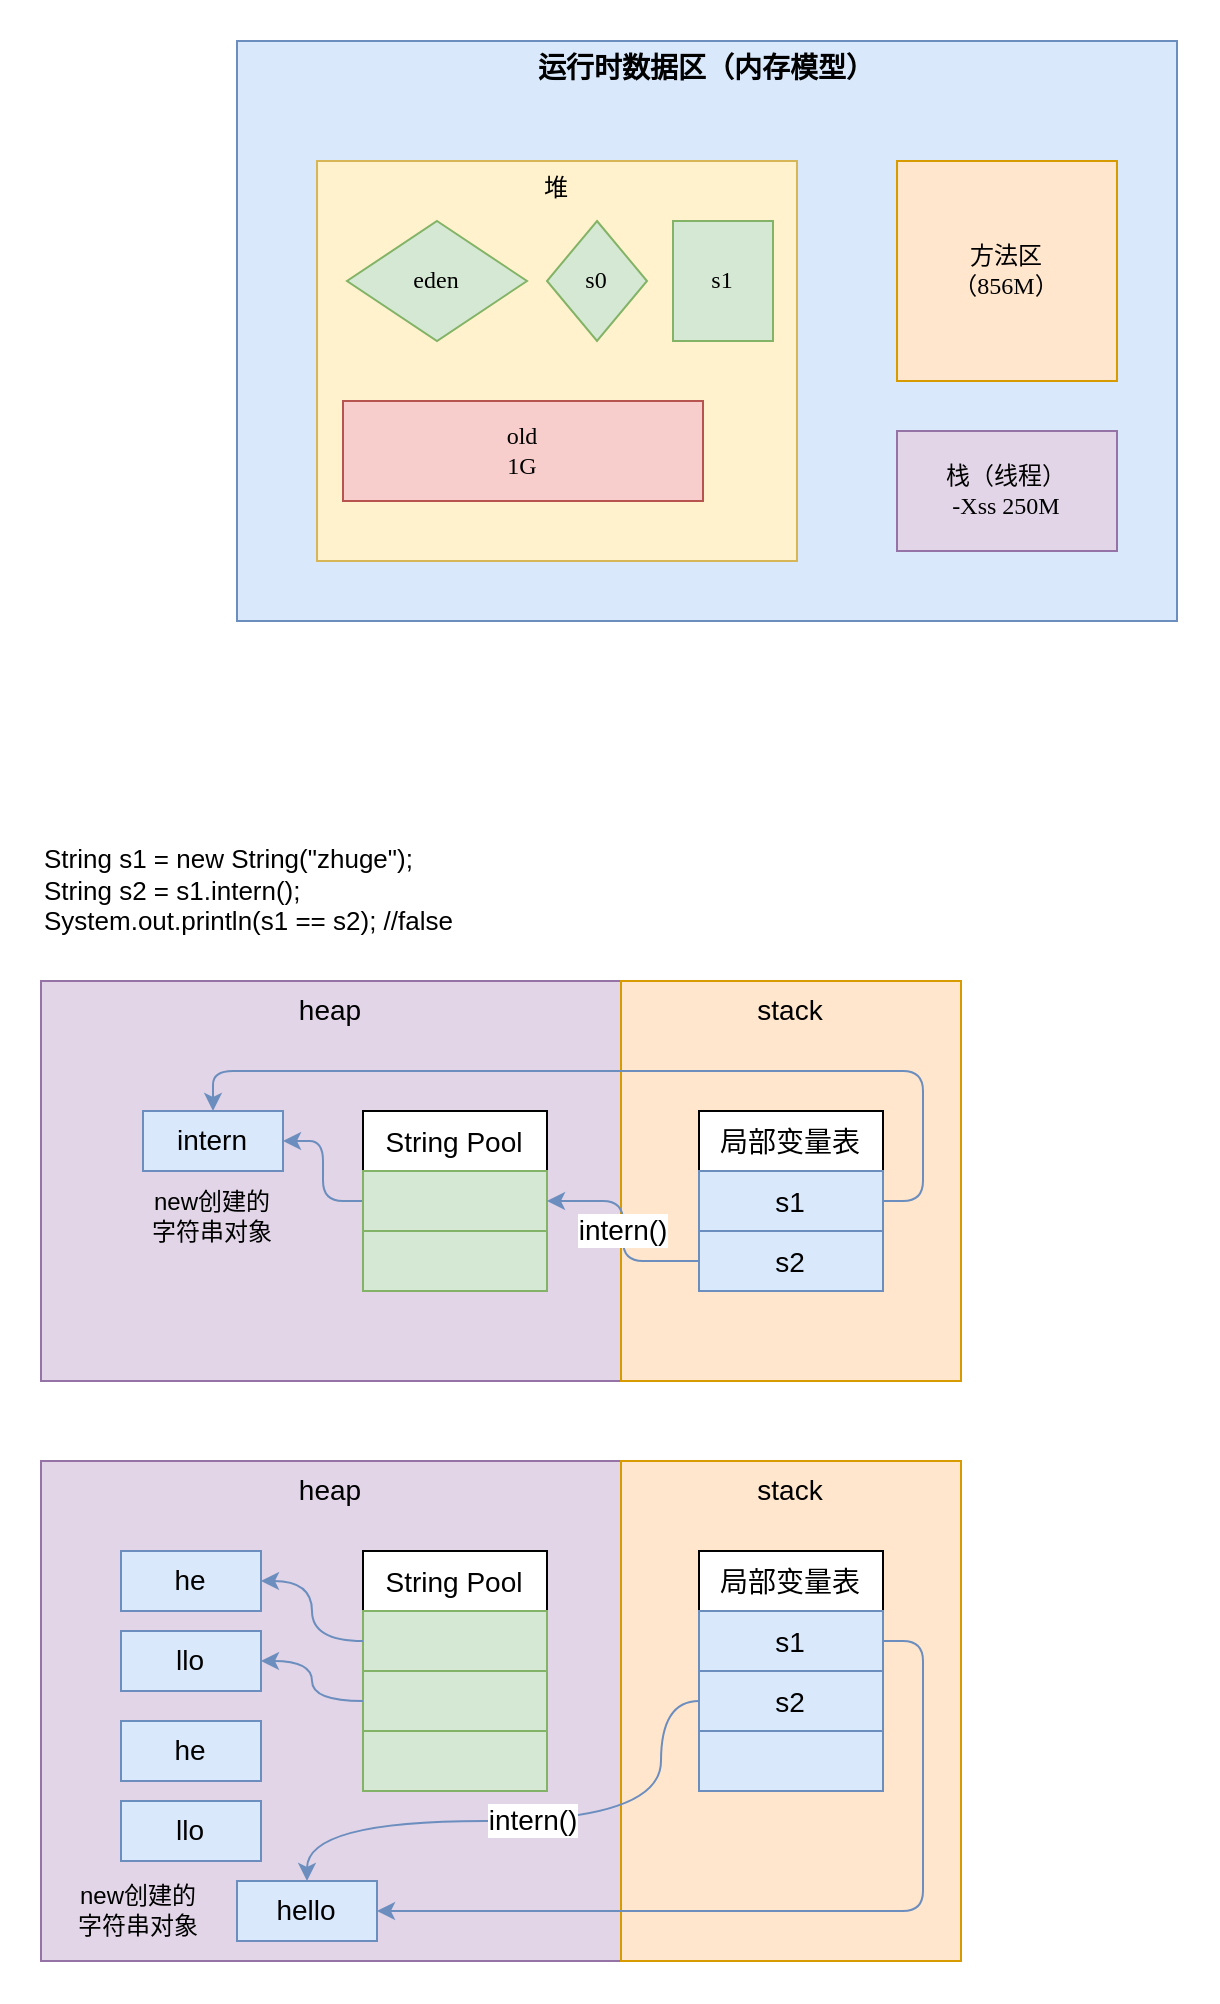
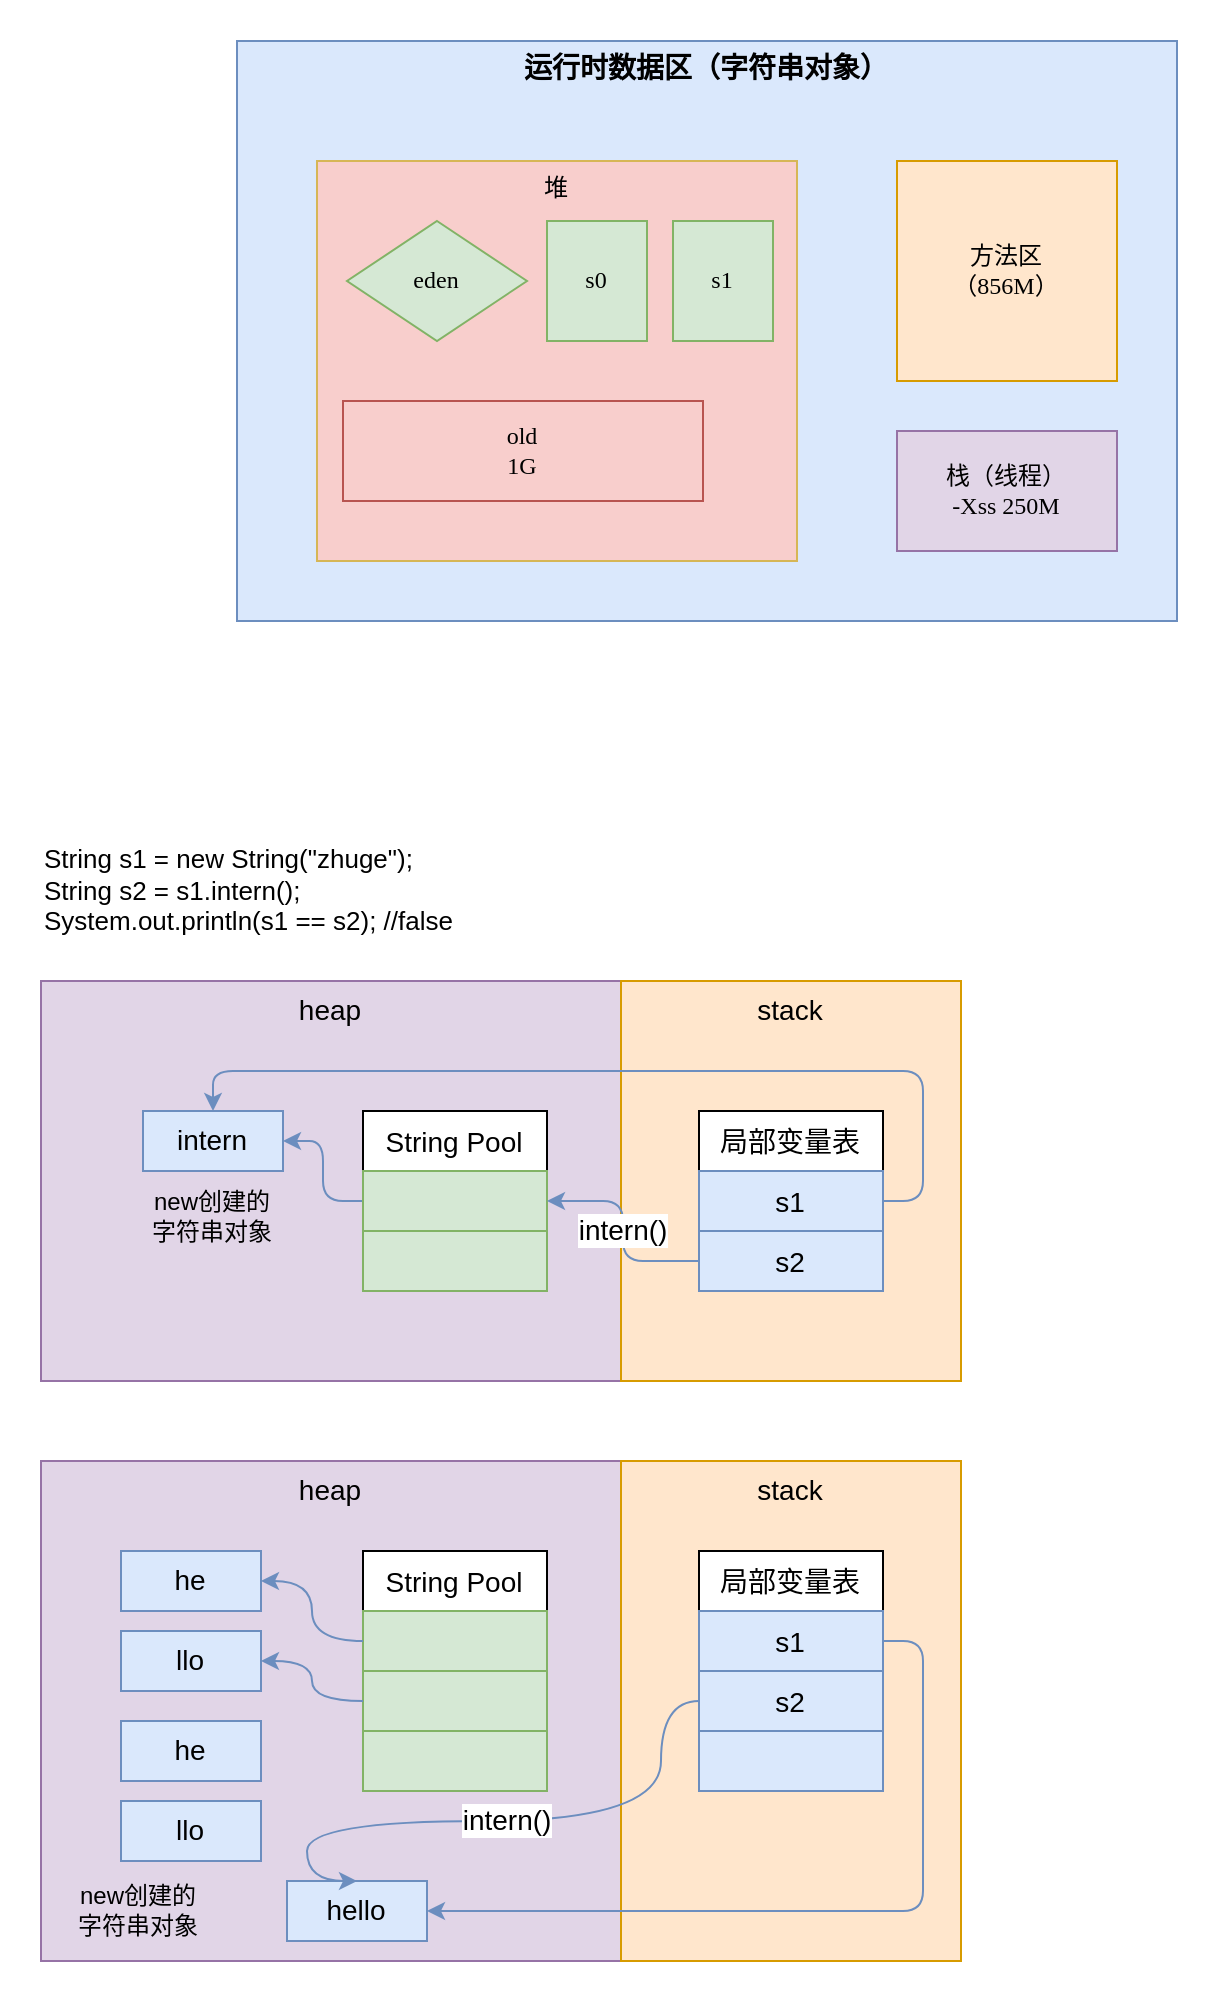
(707, 69) -> (707, 69)
(597, 281) -> (597, 281)
(557, 361) -> (557, 361)
(307, 1911) -> (357, 1911)
